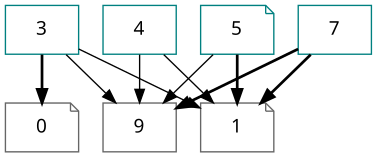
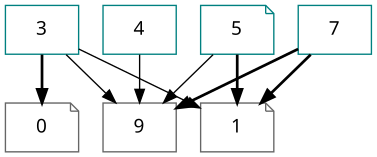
(183, 73) -> none
